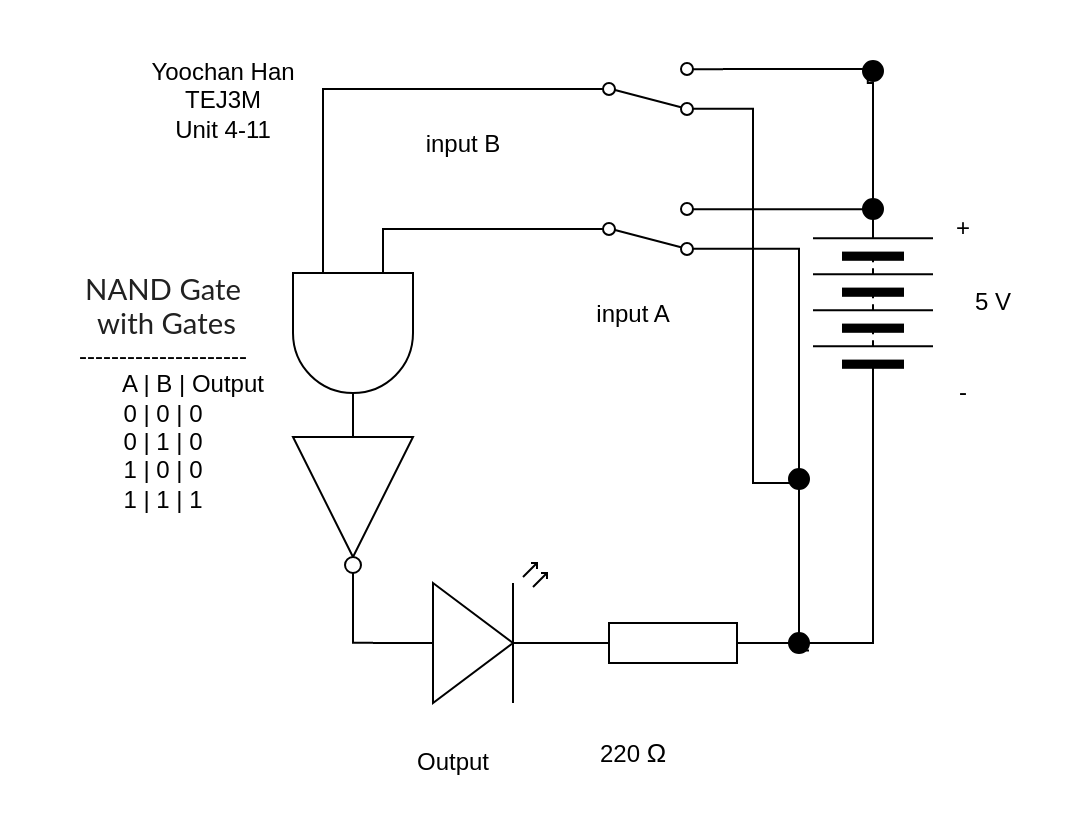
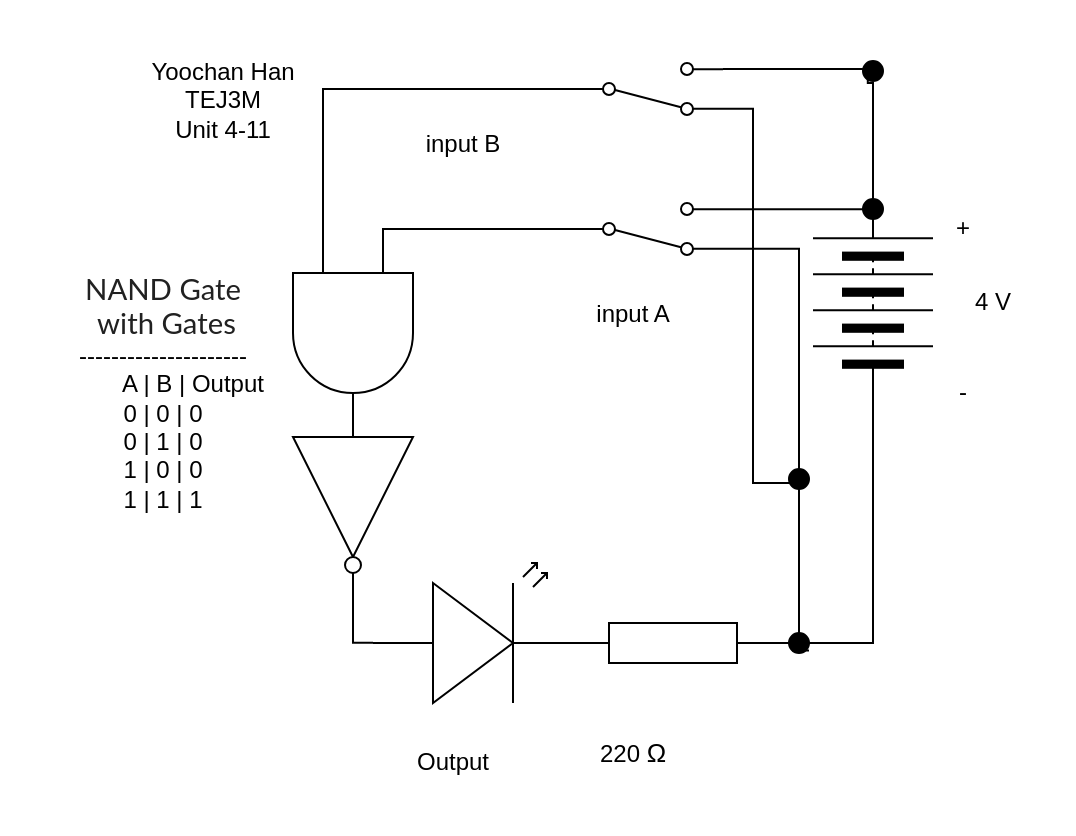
(994, 303) -> (994, 303)
